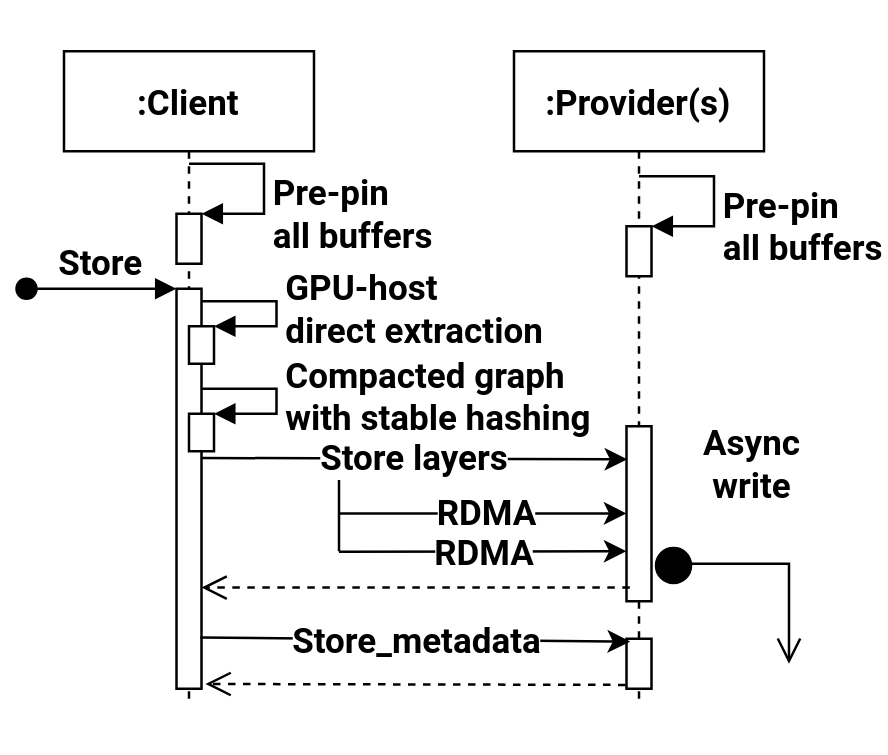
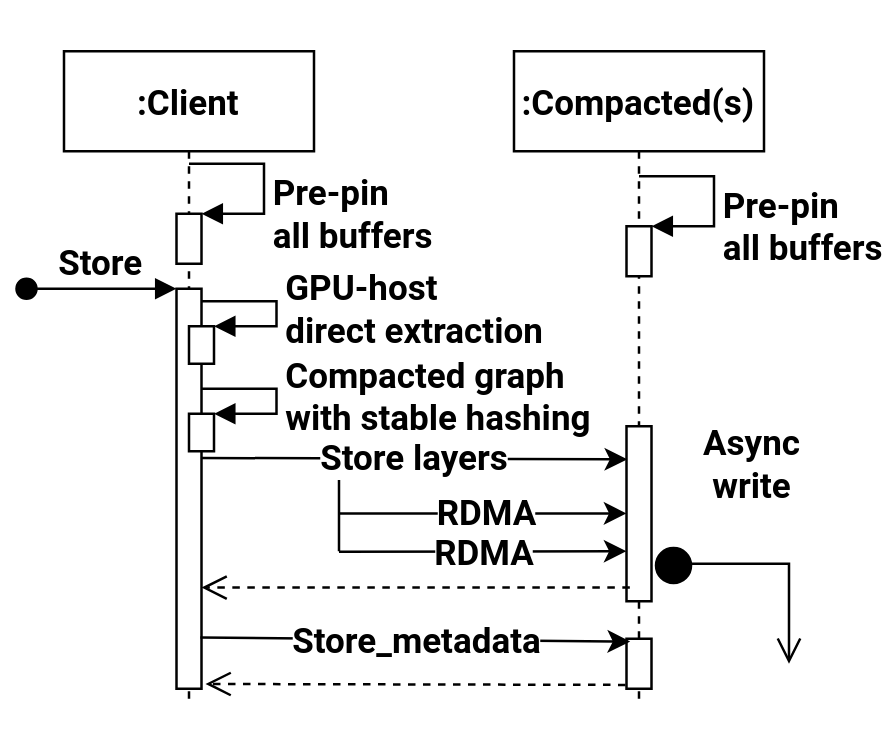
(638, 103) -> (638, 103)
